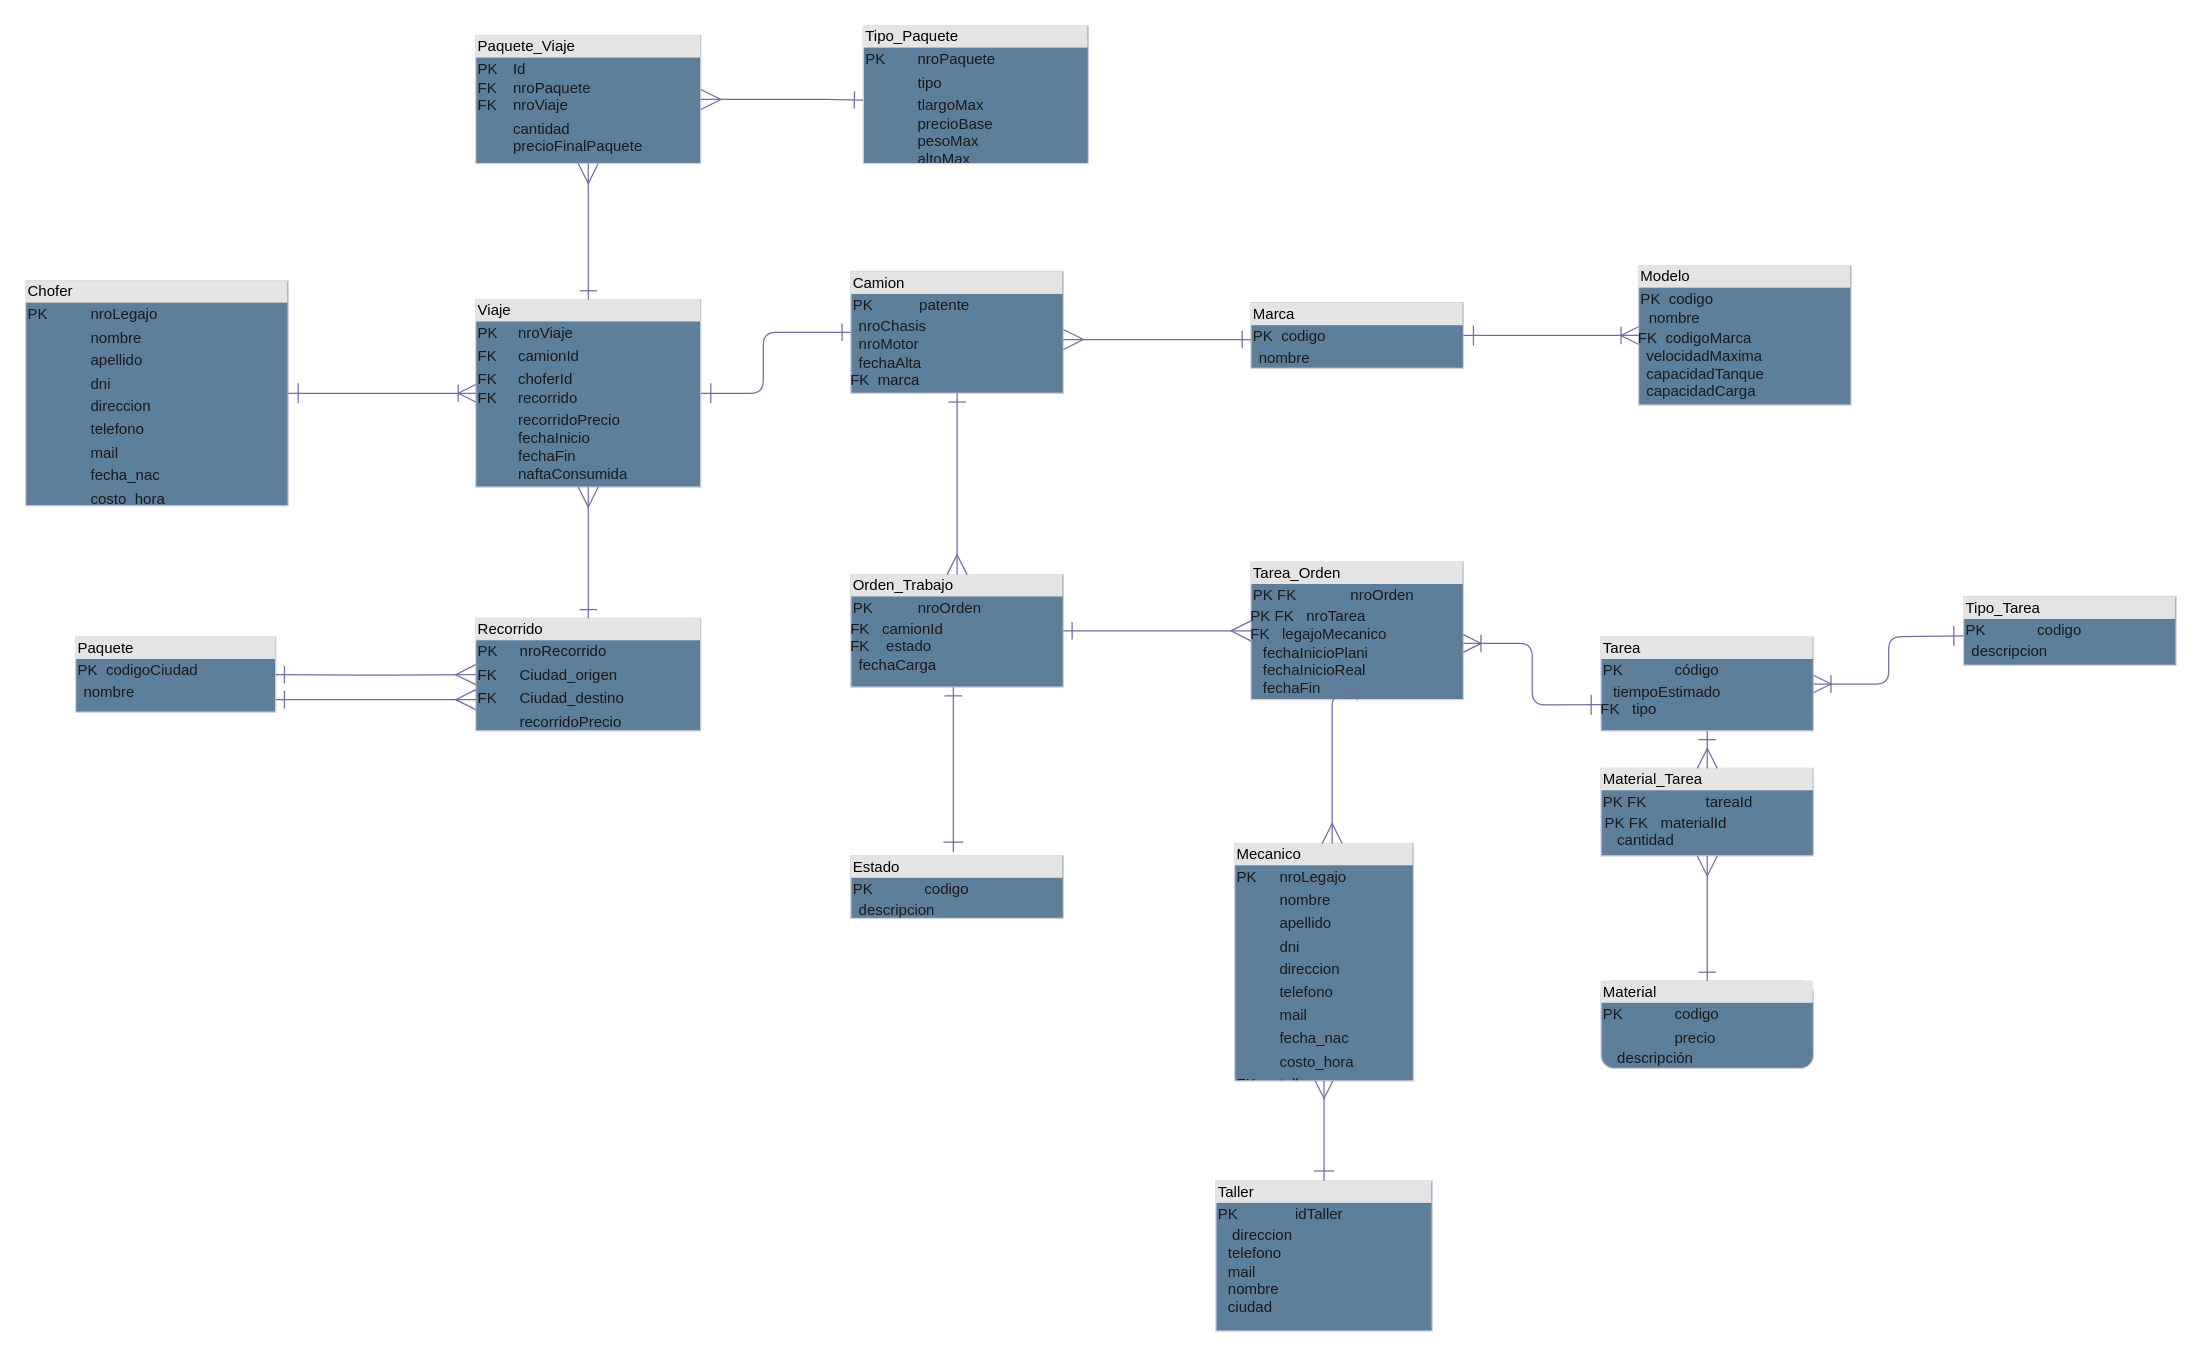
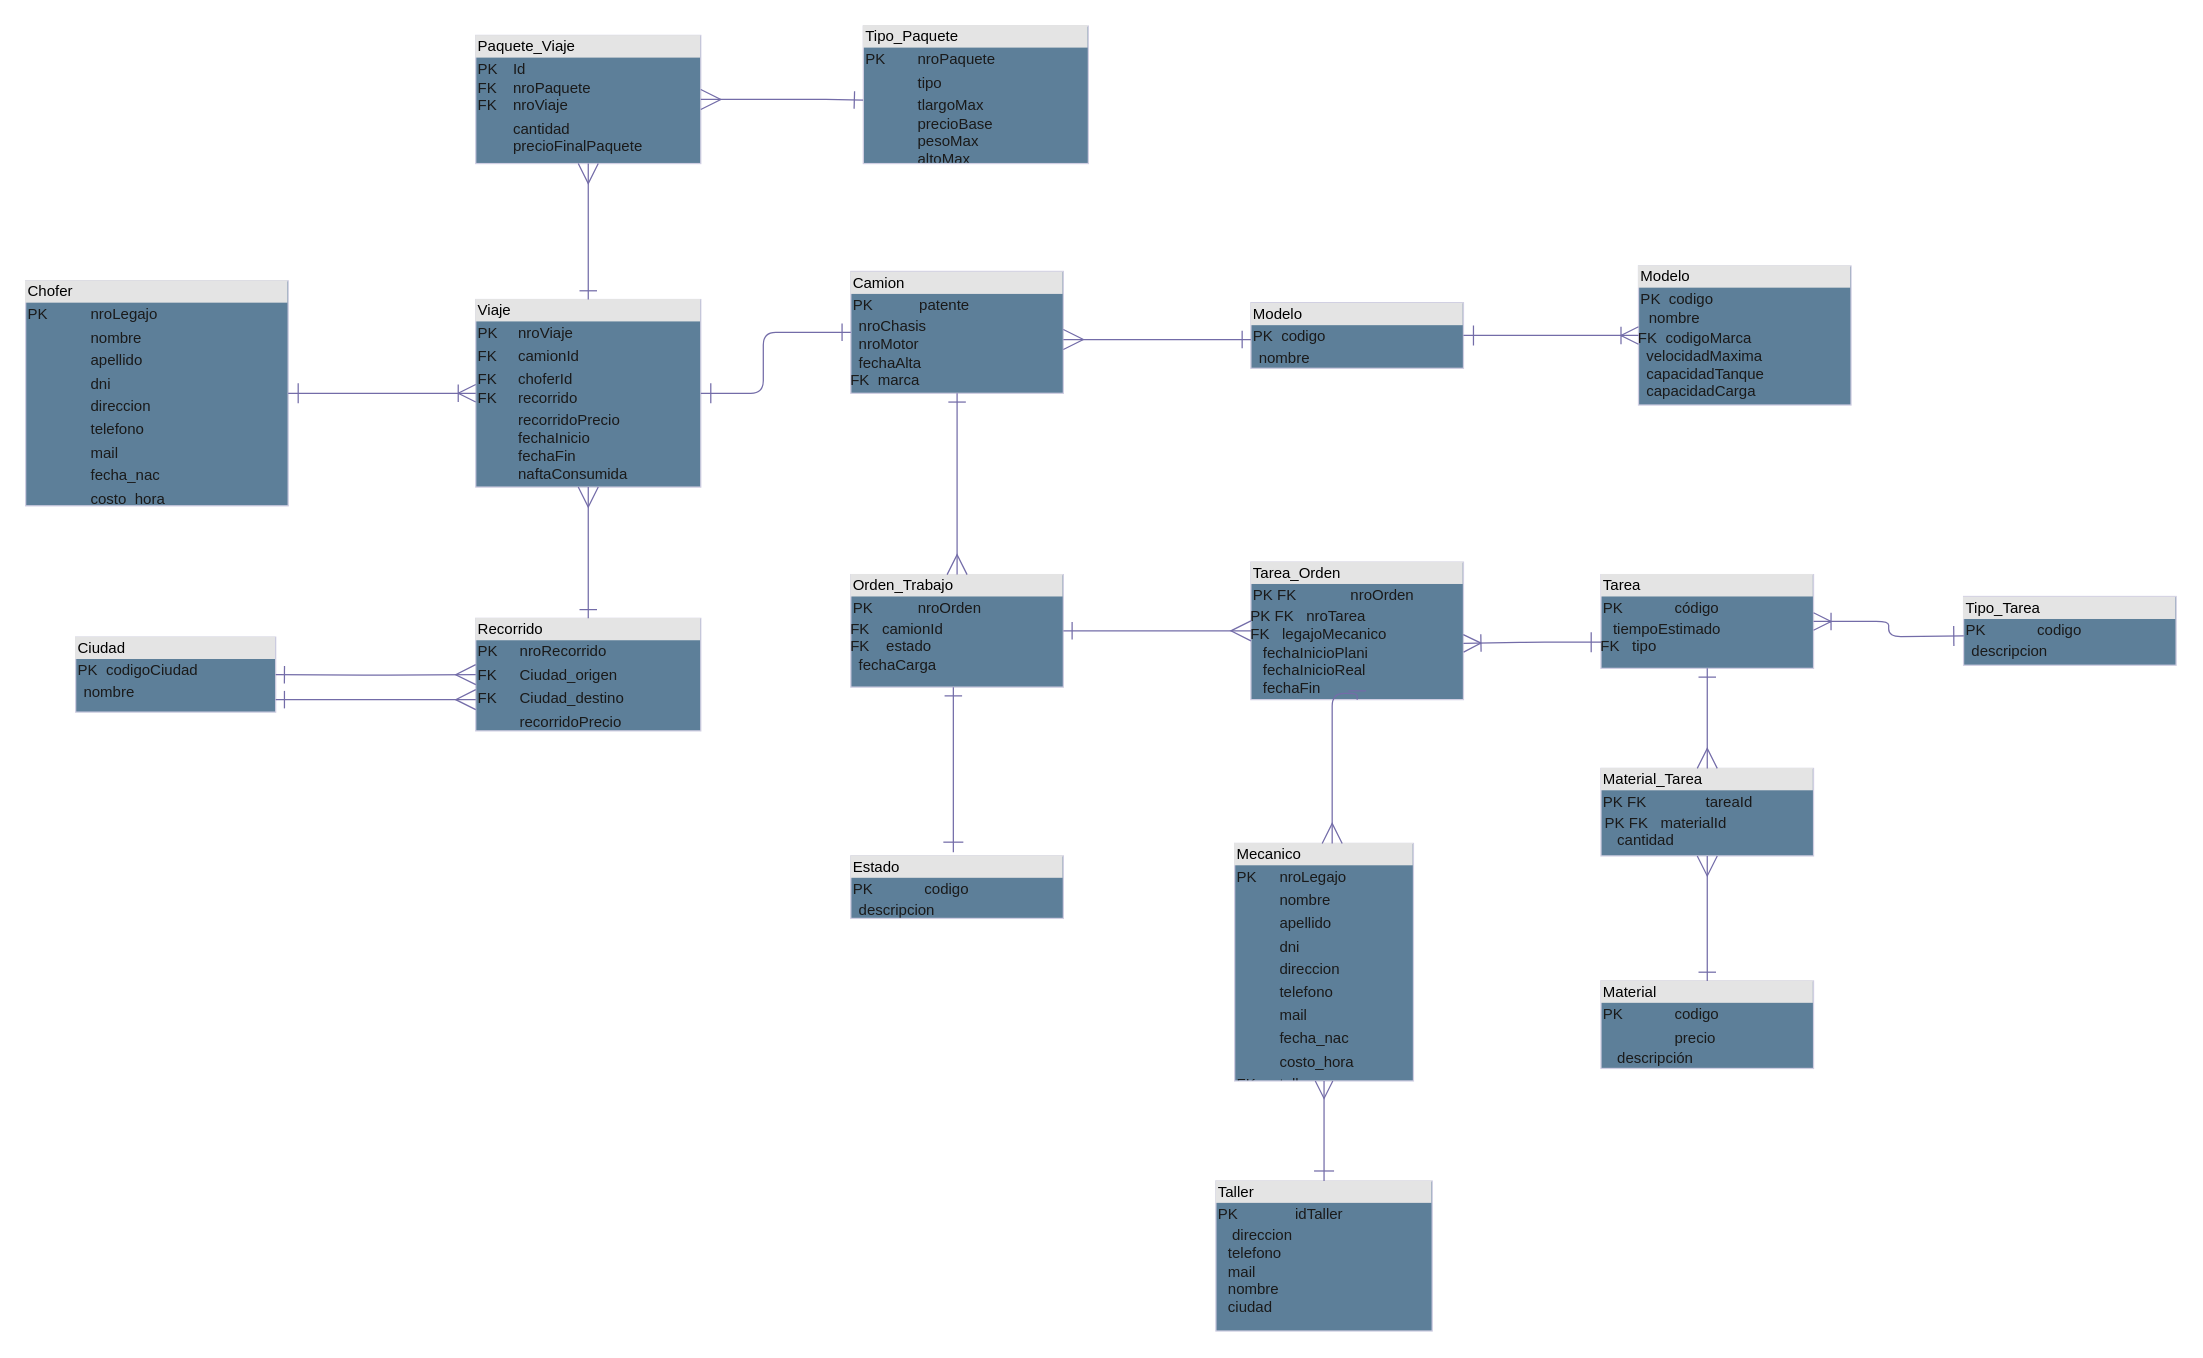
(1287, 330) -> (1287, 330)
(135, 664) -> (135, 664)
(1707, 684) -> (1707, 621)
(1707, 1024) -> (1707, 1024)
